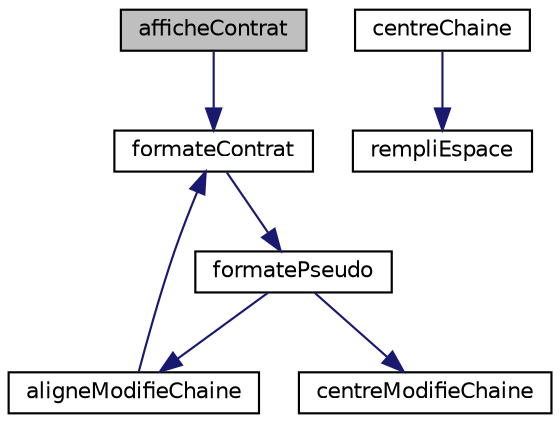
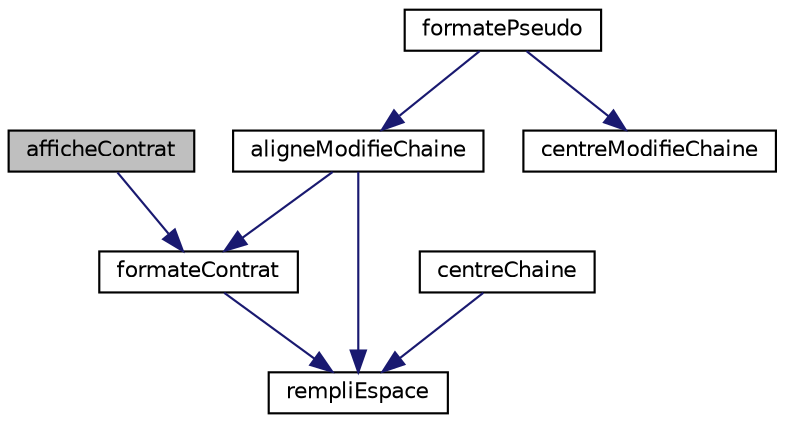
(247, 203) -> (269, 326)
none -> (358, 261)
